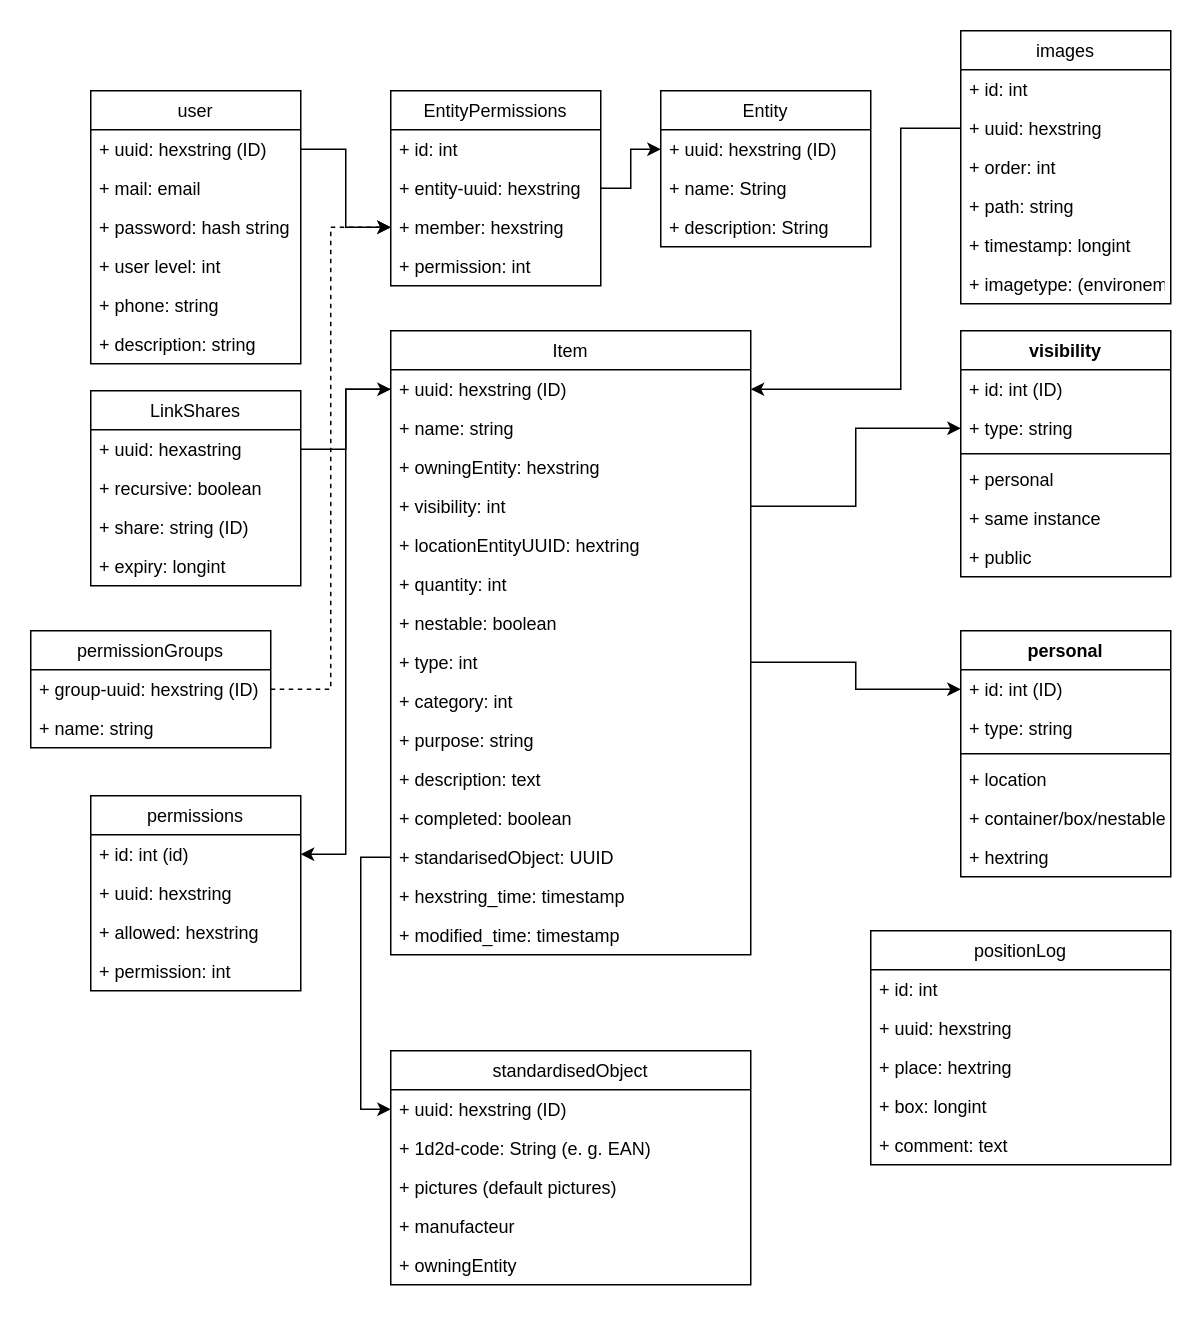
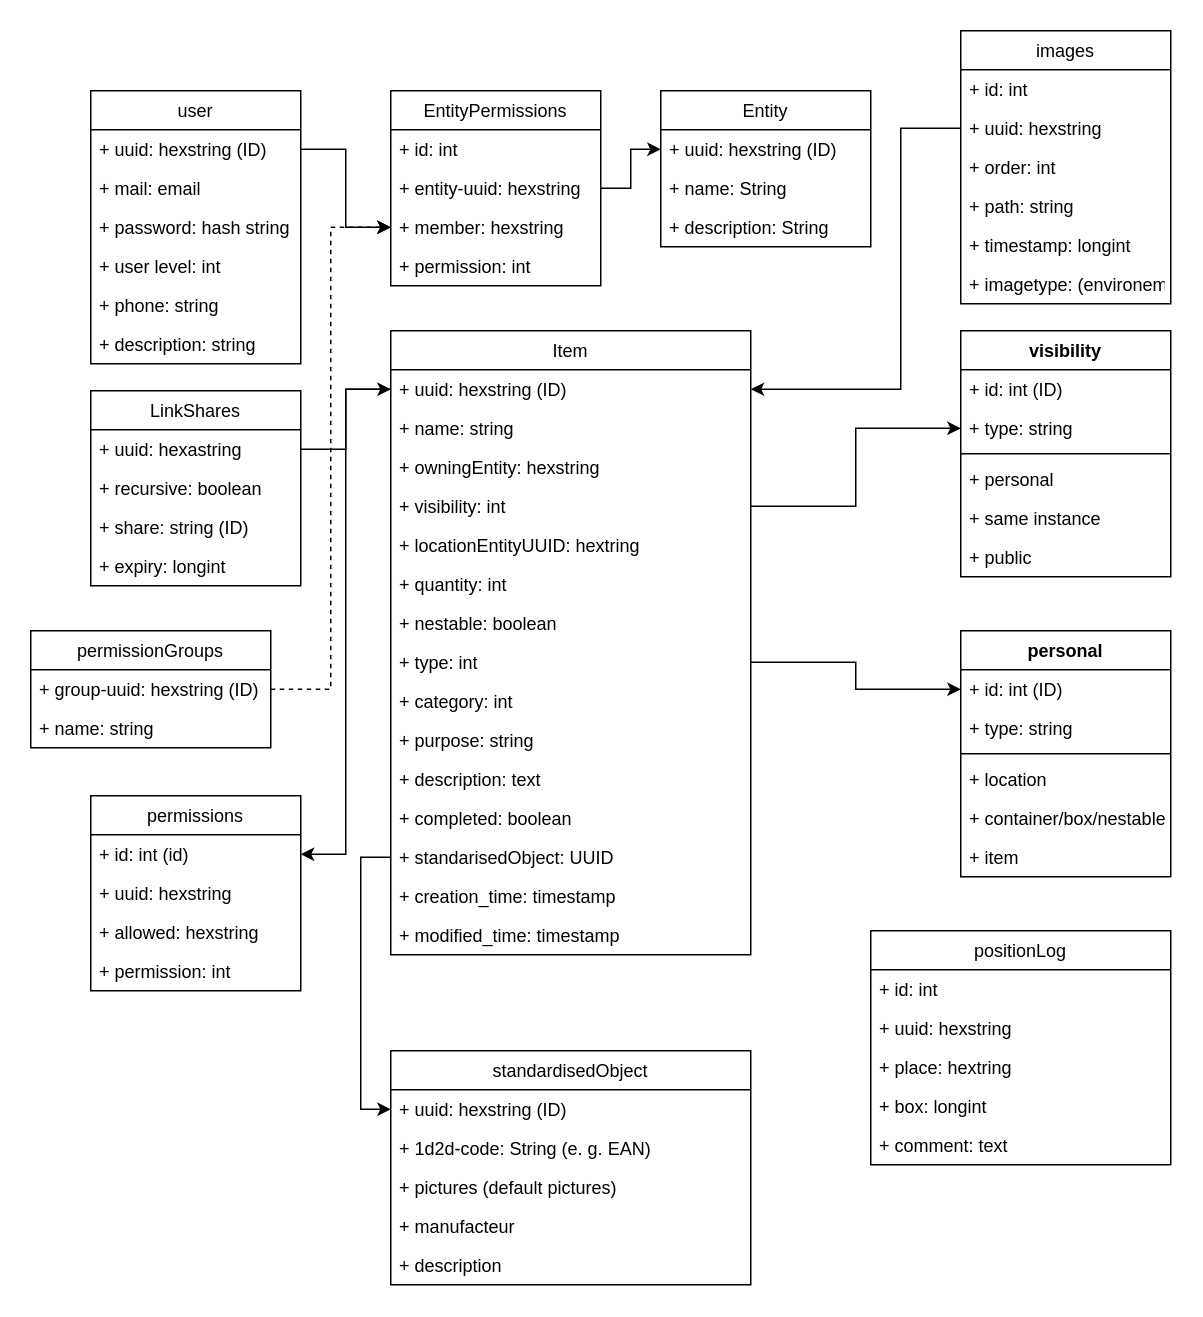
(1015, 858) -> (995, 858)
(521, 897) -> (516, 897)
(463, 1266) -> (458, 1266)
